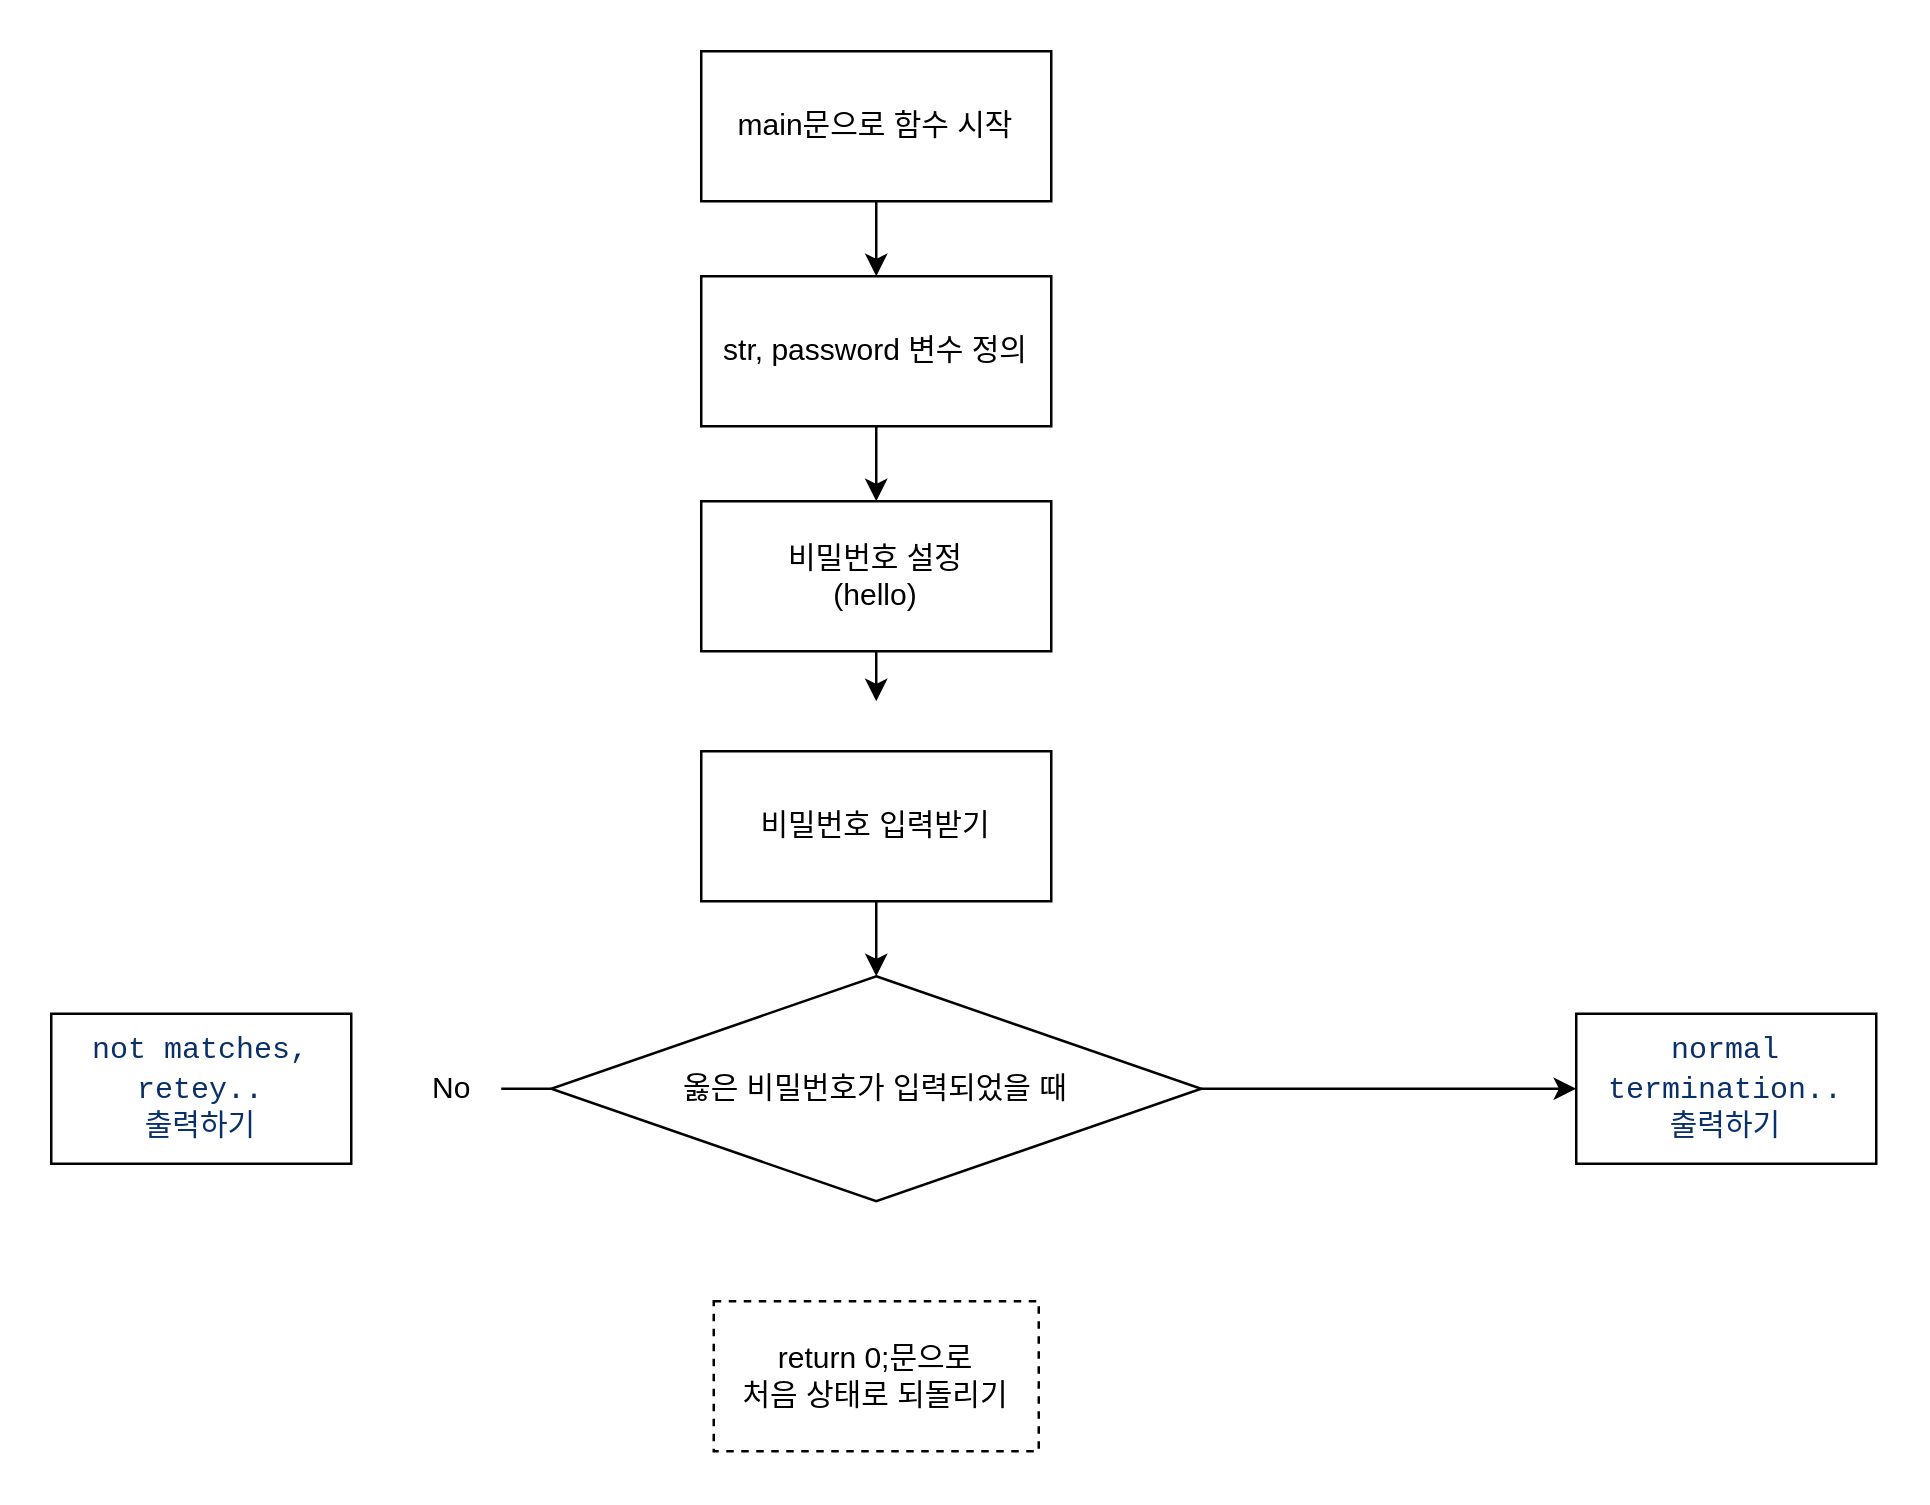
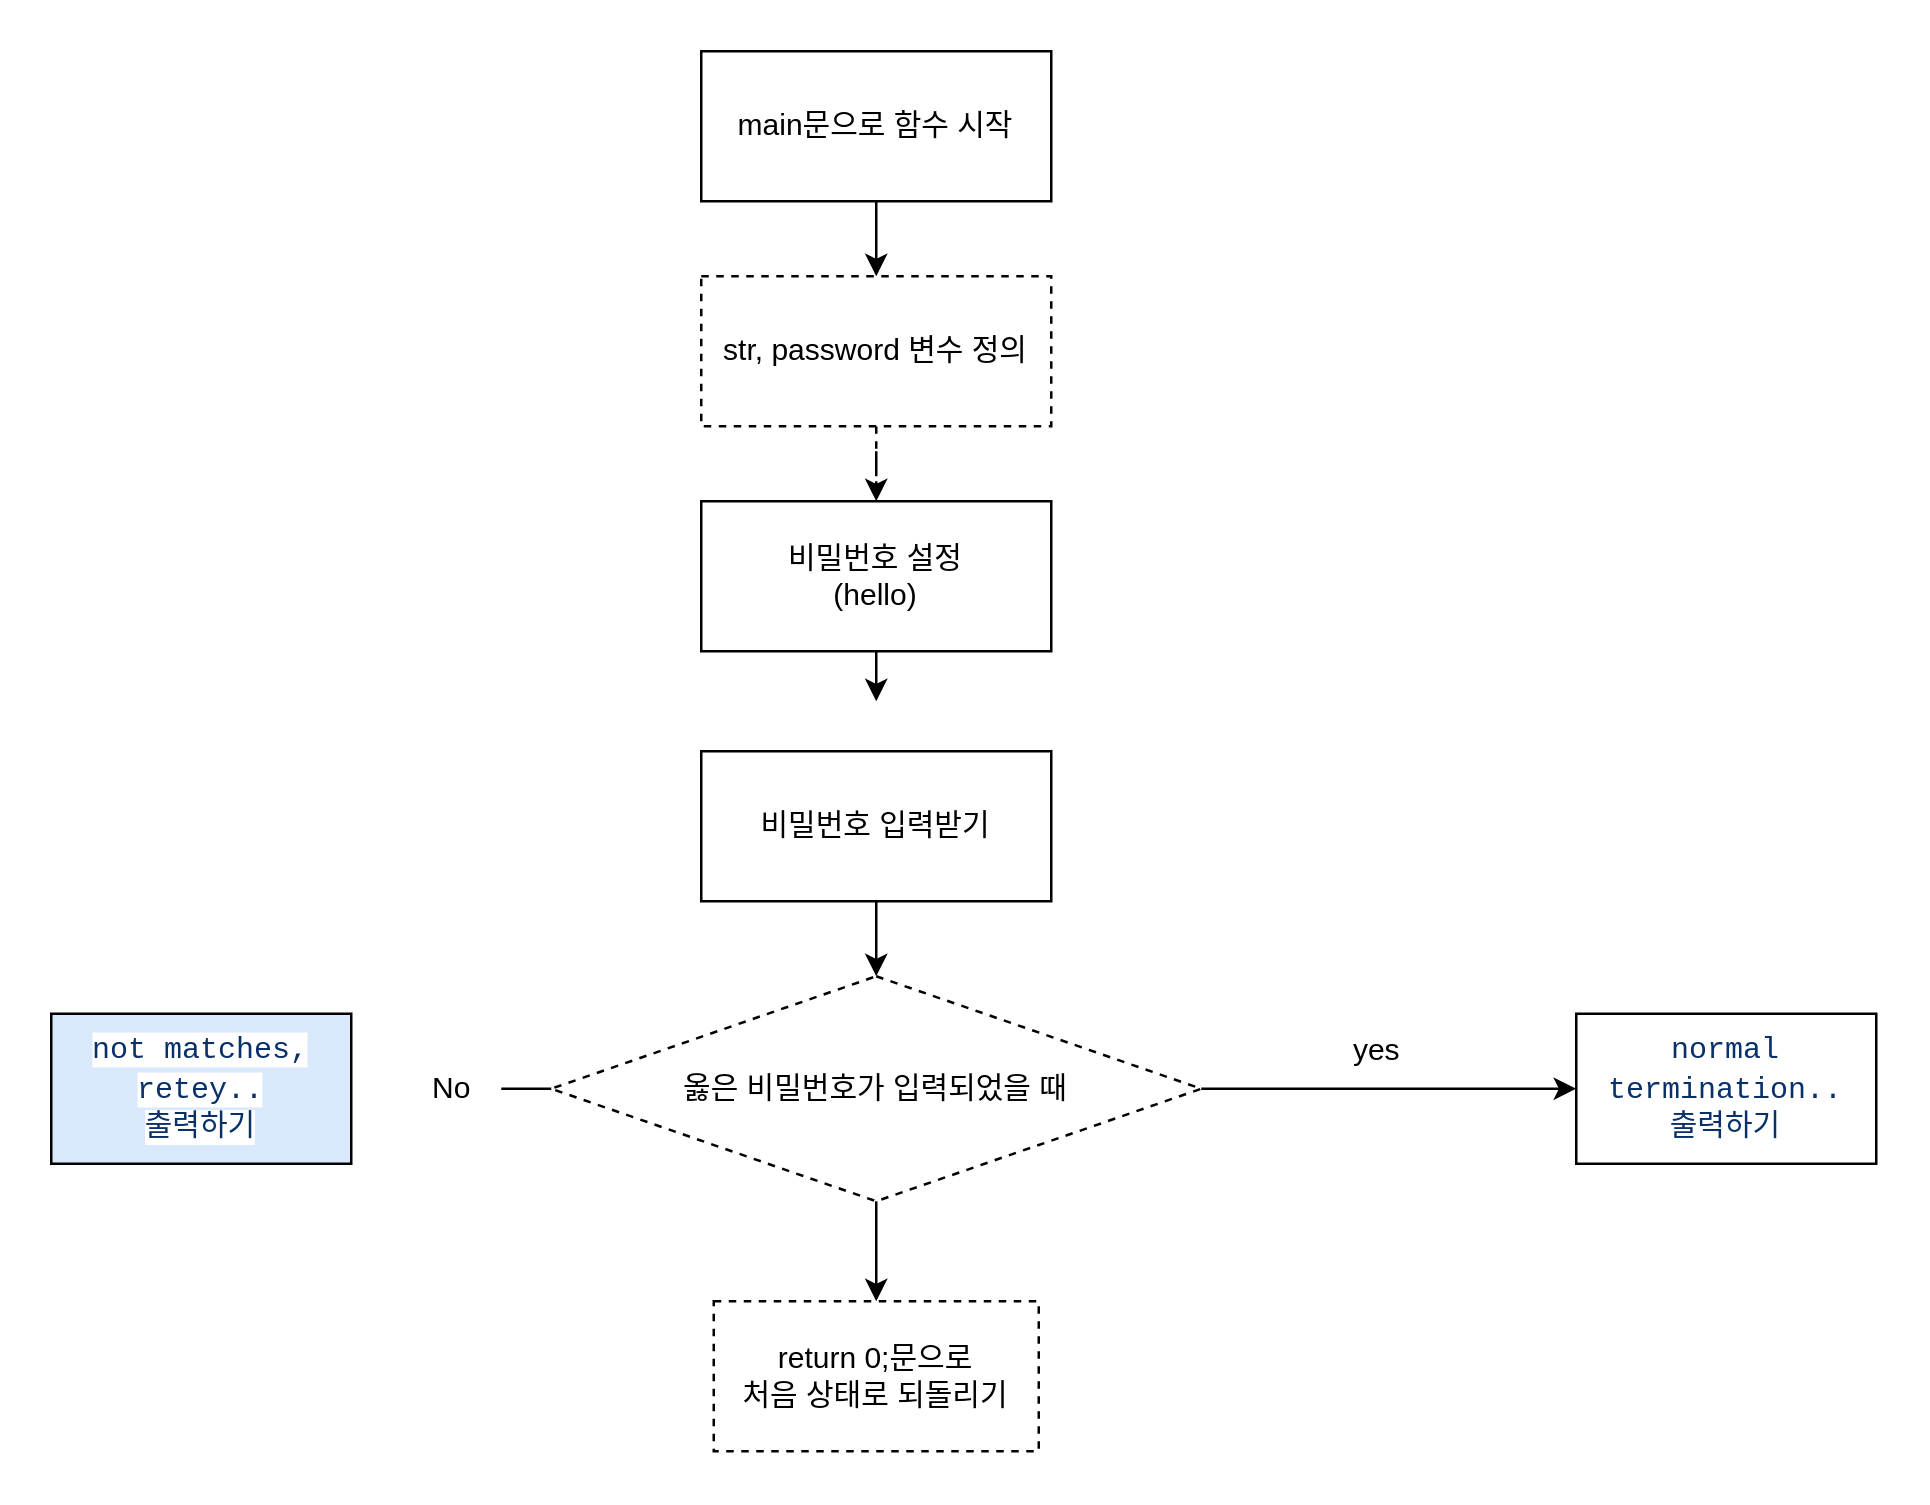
(876, 351) -> (876, 351)
(876, 439) -> (876, 439)
none -> (1376, 1051)
(201, 1089) -> (201, 1089)
(876, 1089) -> (876, 1089)
none -> (876, 1243)
